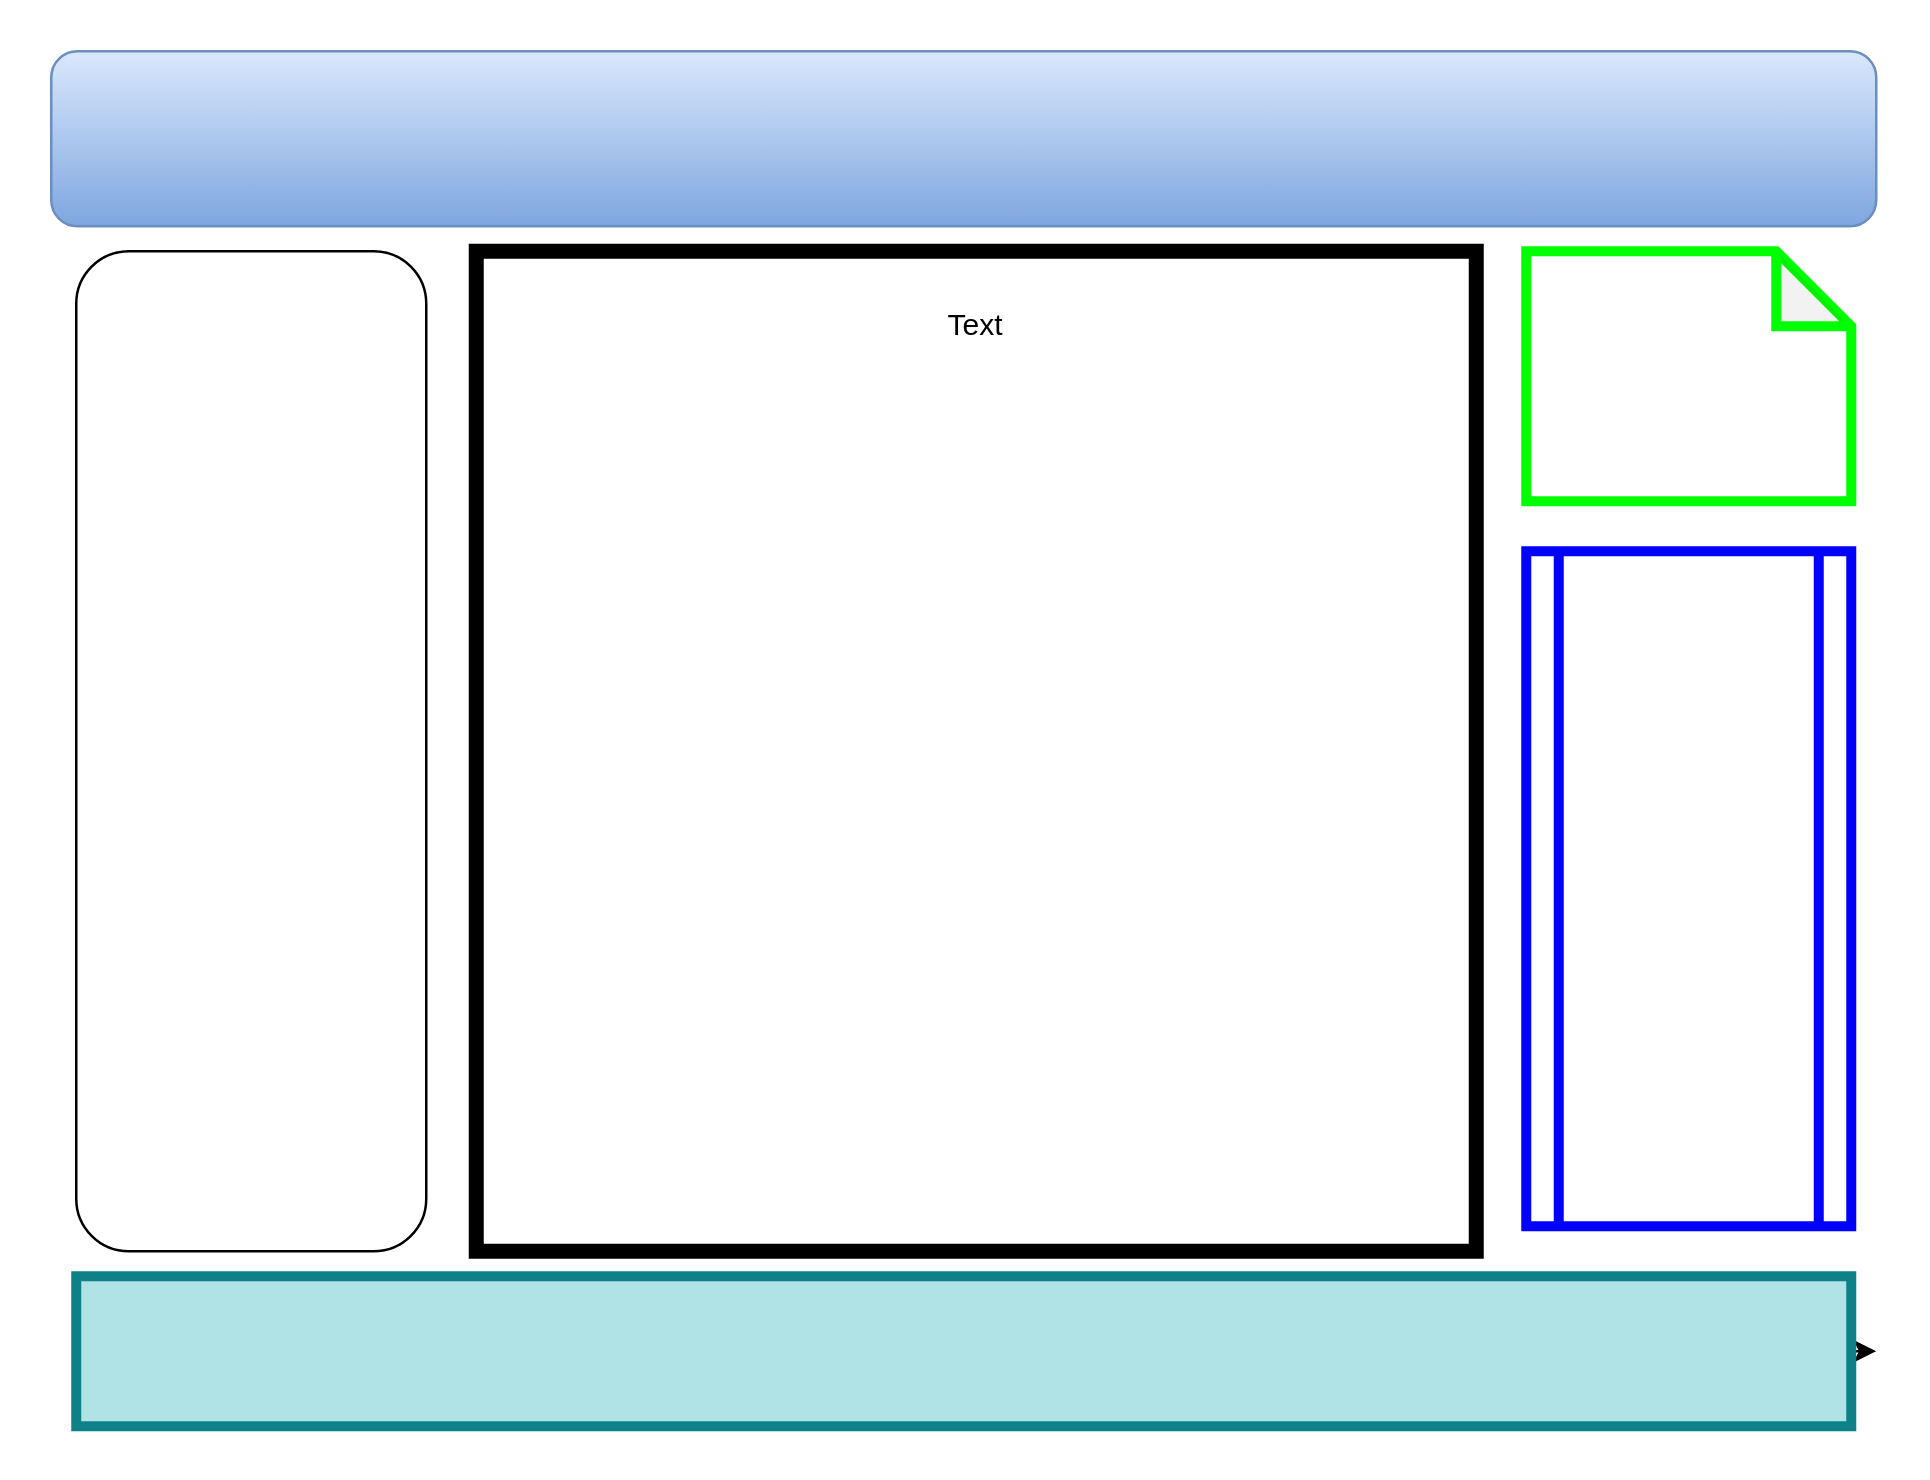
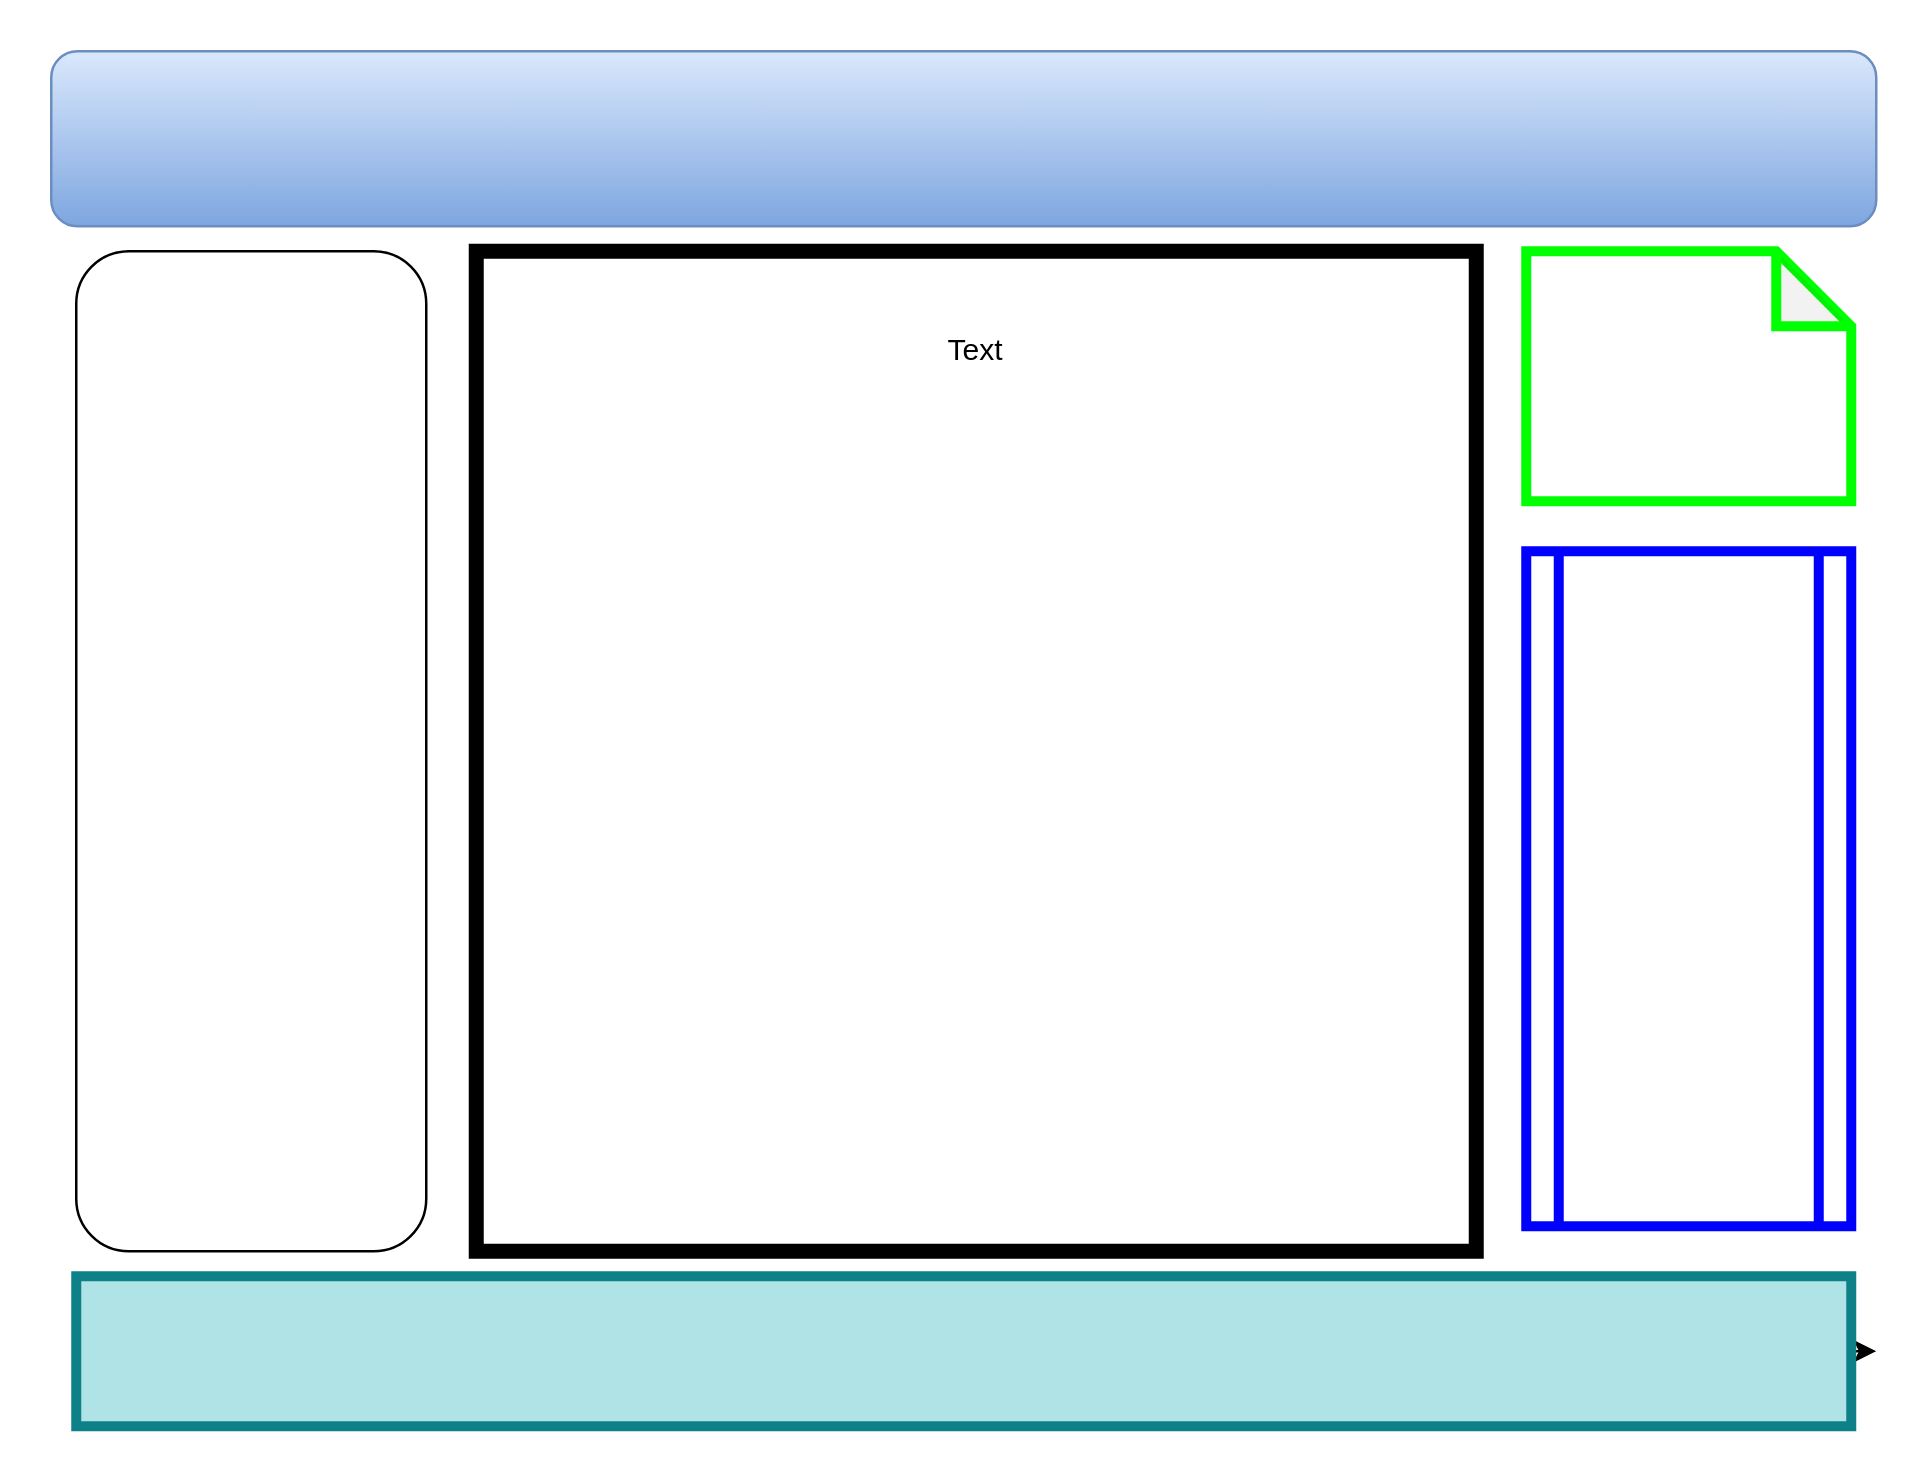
(976, 326) -> (976, 351)
